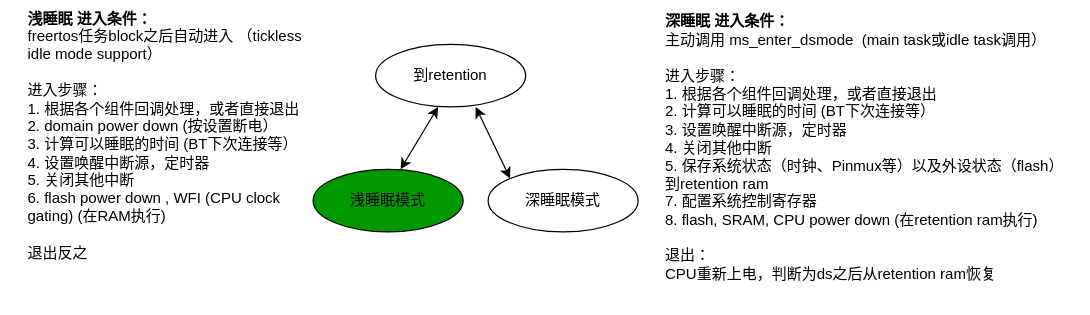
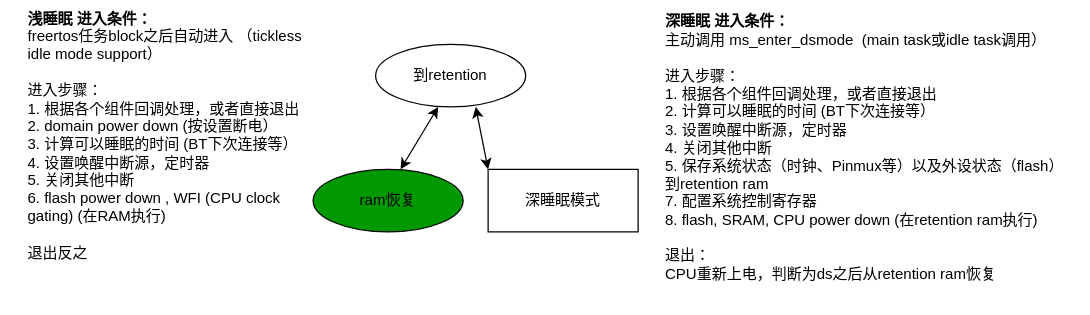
(388, 201) -> (388, 201)
(563, 201) -> (563, 201)
